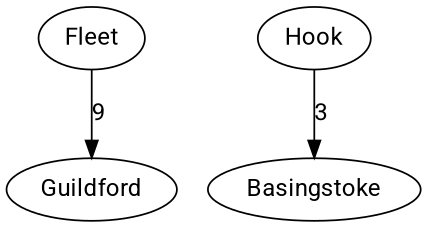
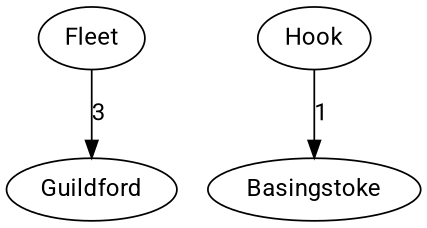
(99, 114) -> (99, 114)
(321, 114) -> (321, 114)
